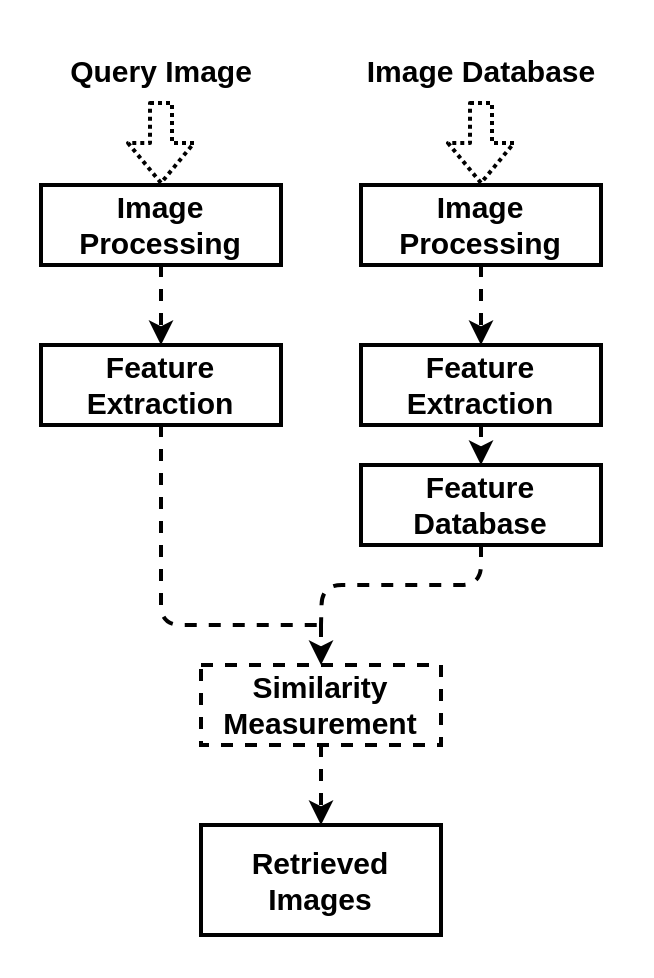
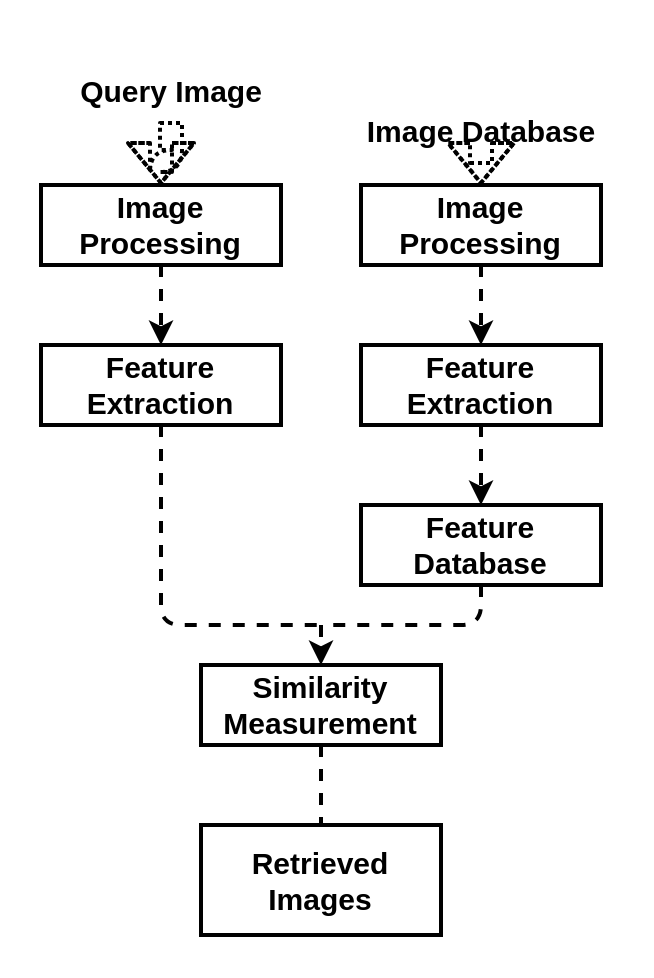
(161, 71) -> (171, 91)
(481, 71) -> (481, 131)
(481, 505) -> (481, 545)
(321, 705) -> (321, 705)
(321, 805) -> (321, 813)
